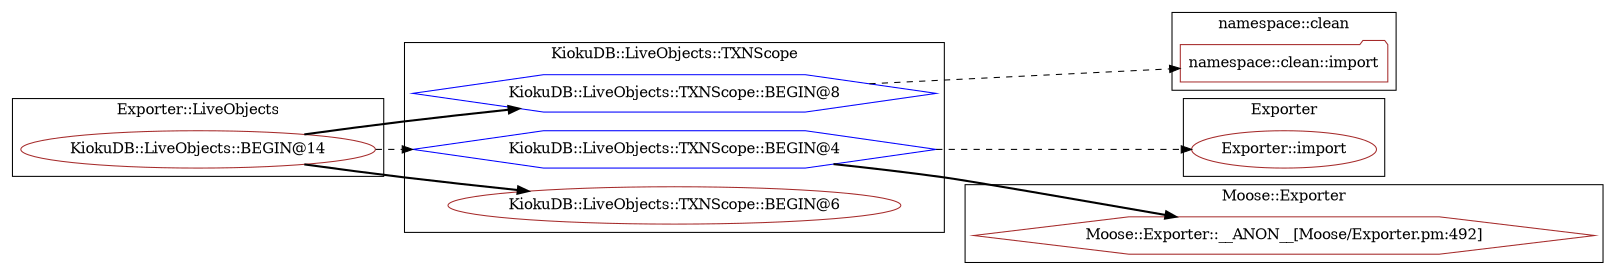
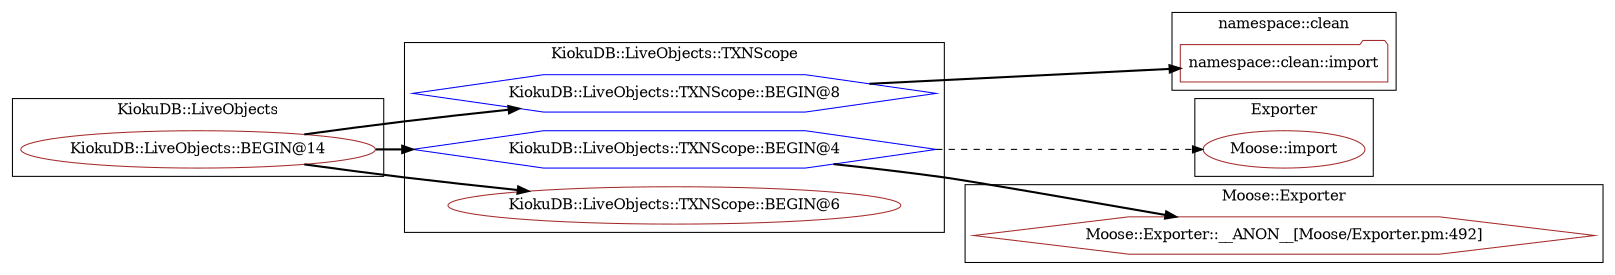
(1019, 76) -> (1019, 76)
(198, 110) -> (198, 110)
(390, 149) -> (390, 149)
(1284, 149) -> (1284, 149)
